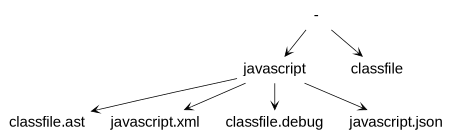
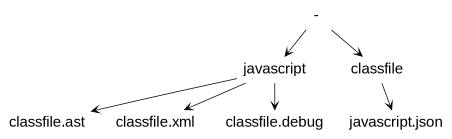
(332, 95) -> (386, 93)
(155, 123) -> (155, 123)
